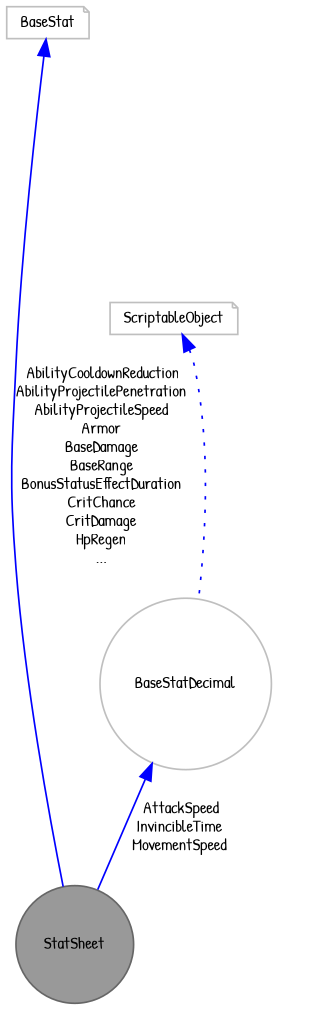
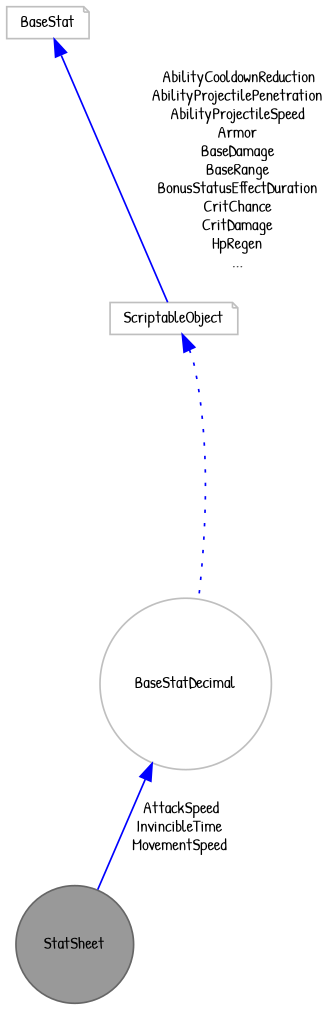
(12, 472) -> (114, 179)
